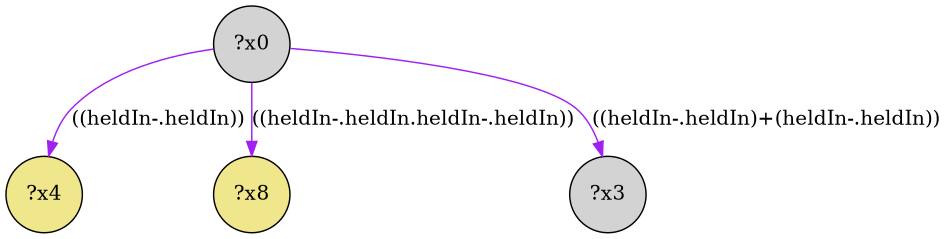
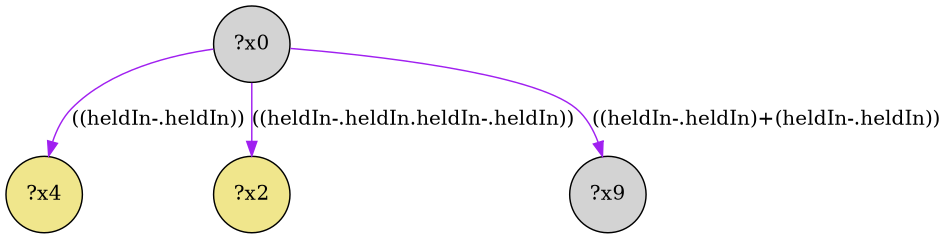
(252, 195) -> (252, 195)
(608, 195) -> (608, 195)
